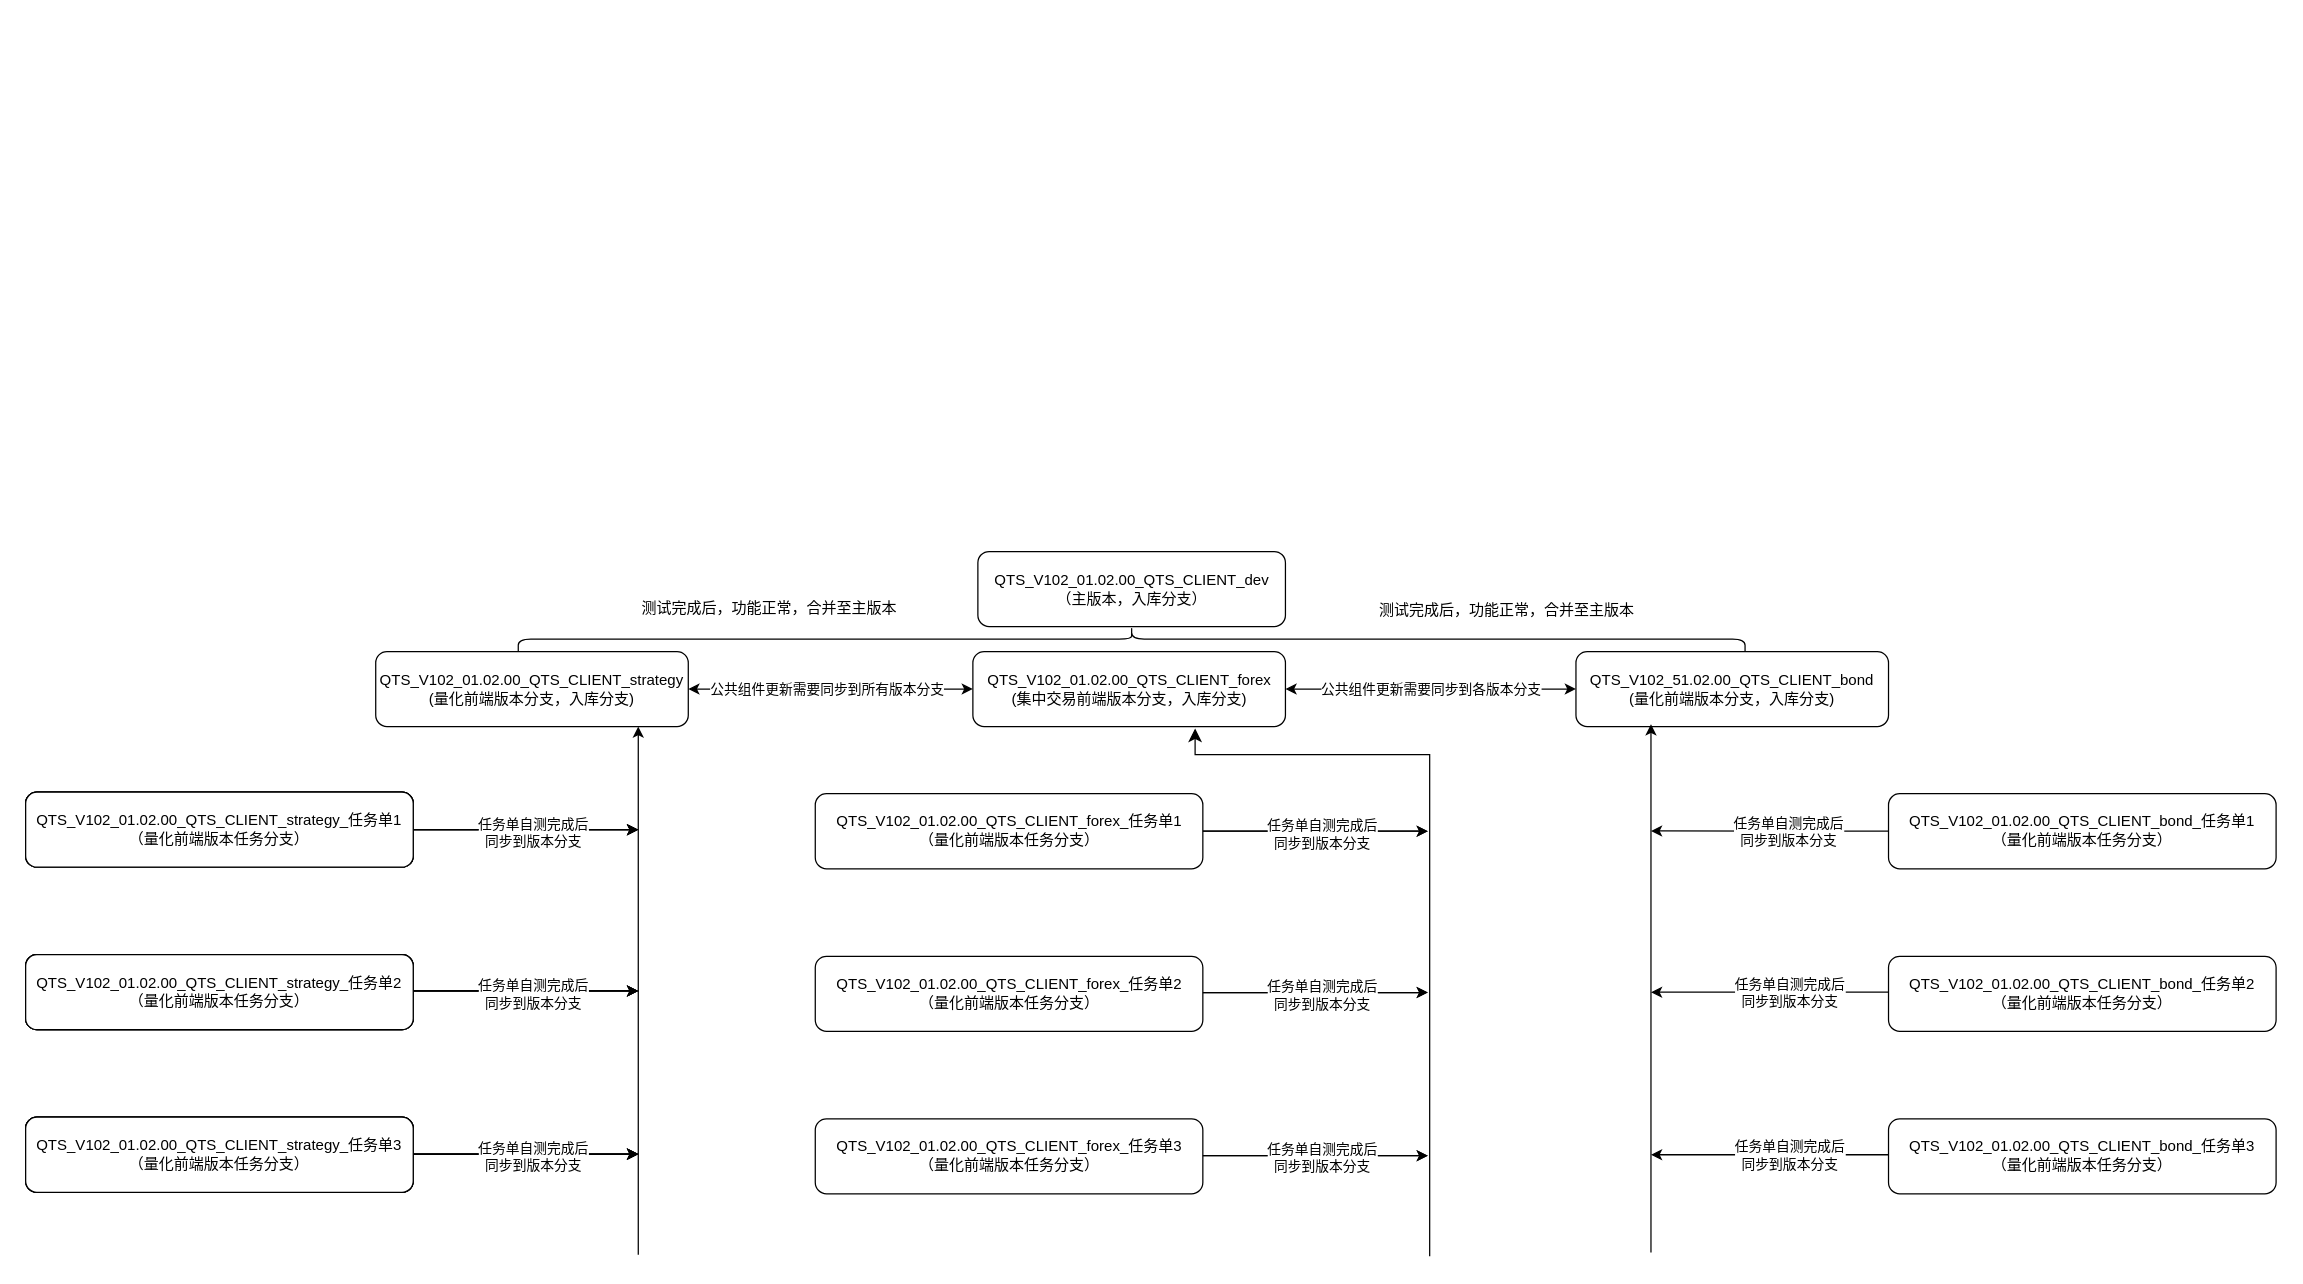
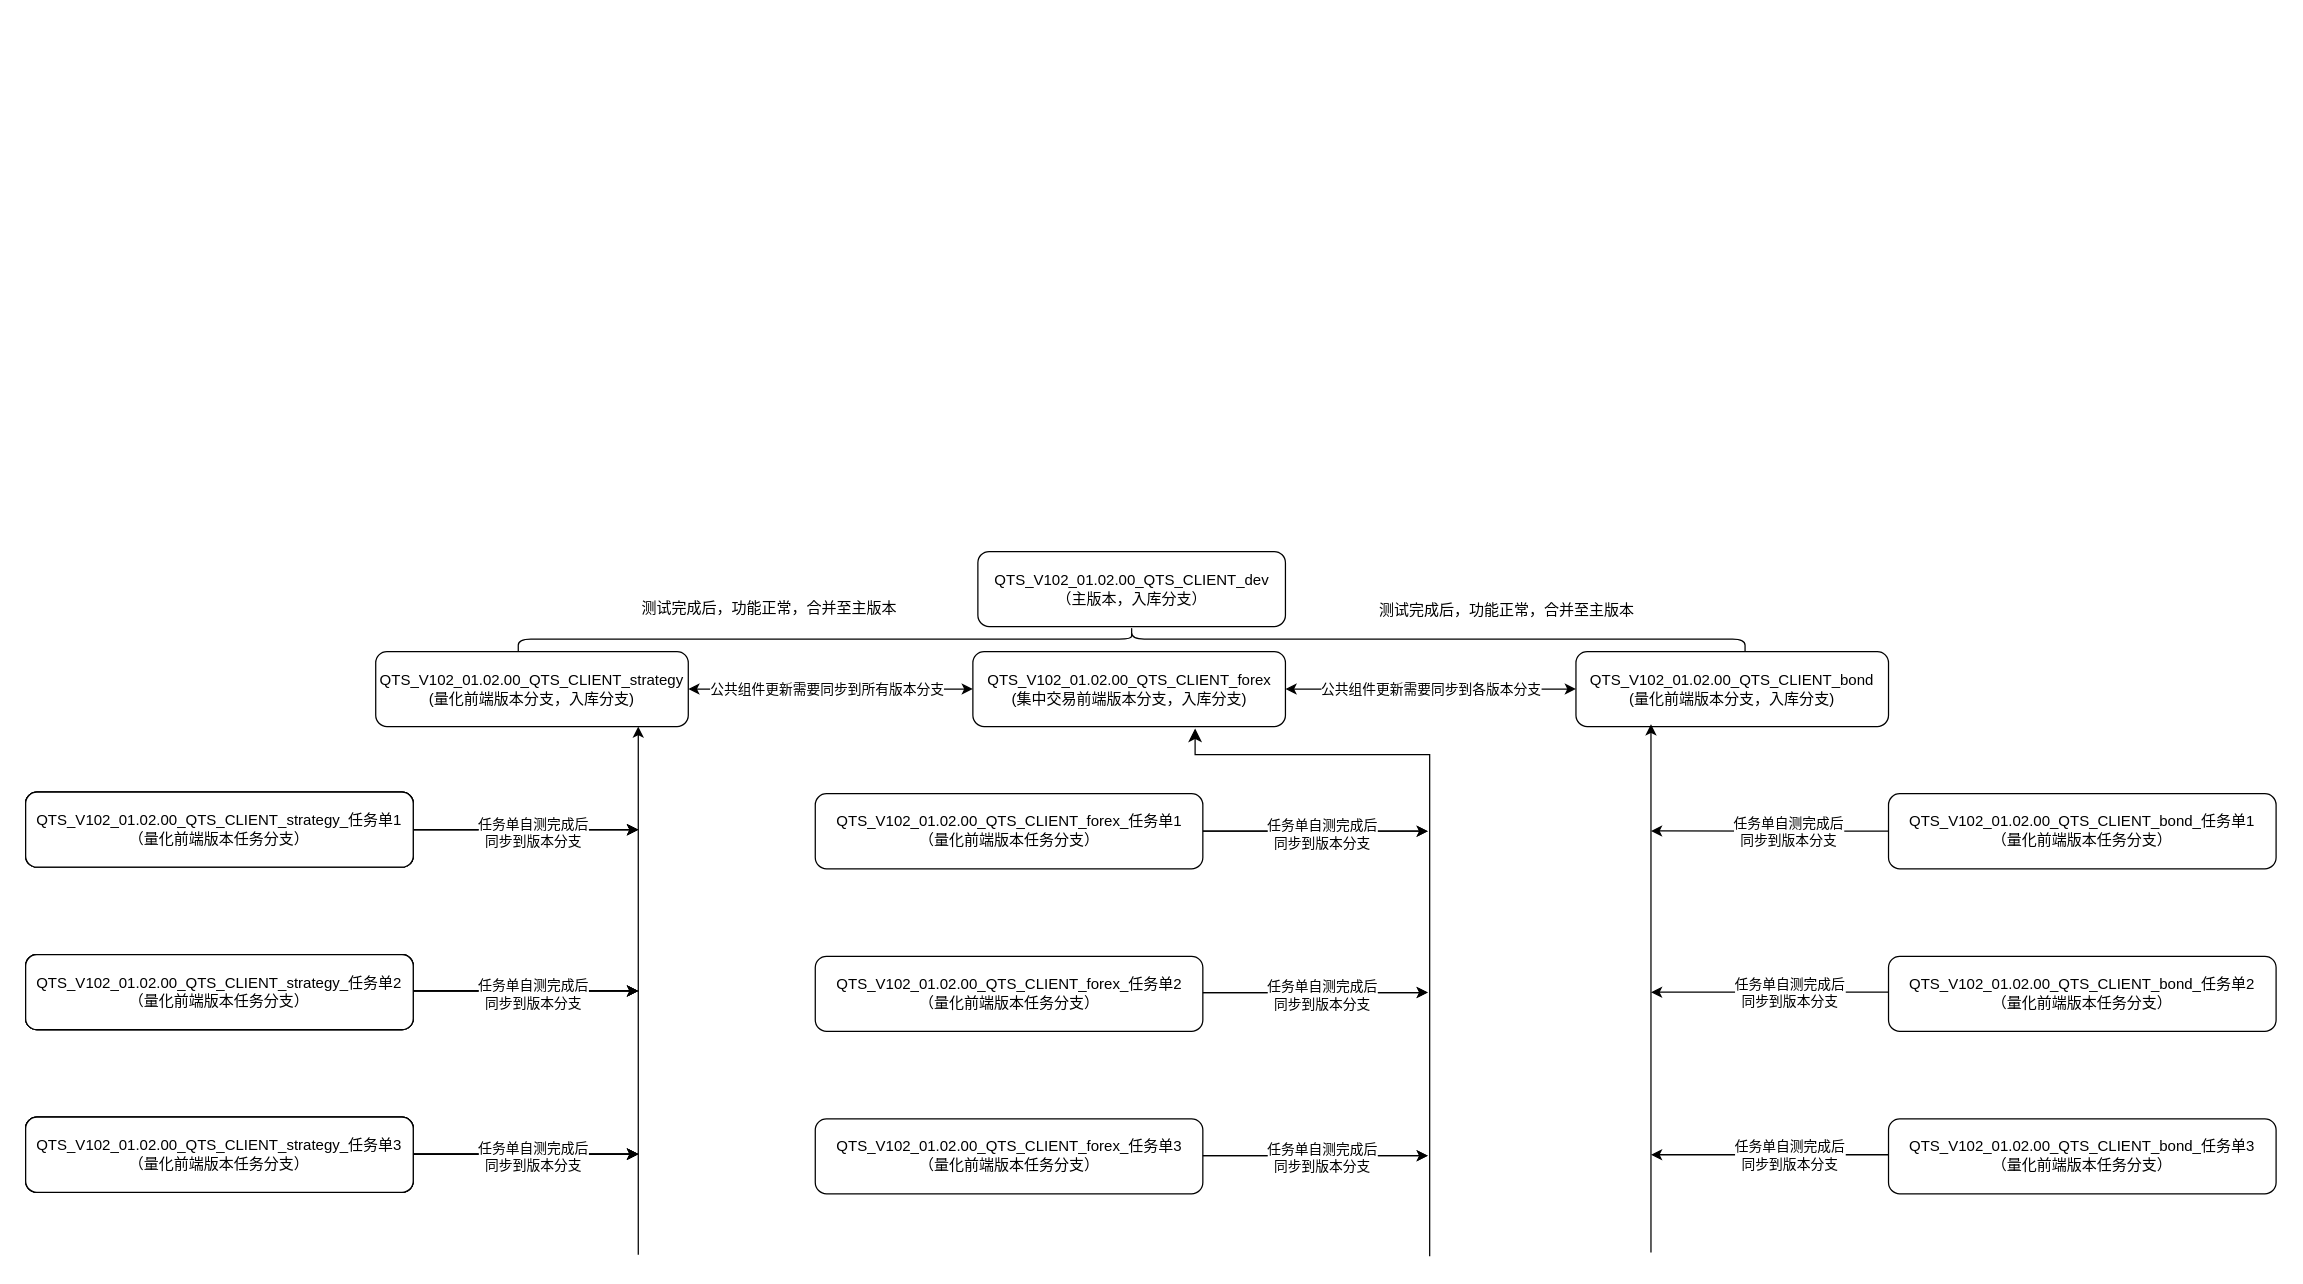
(1732, 689) -> (1732, 689)
